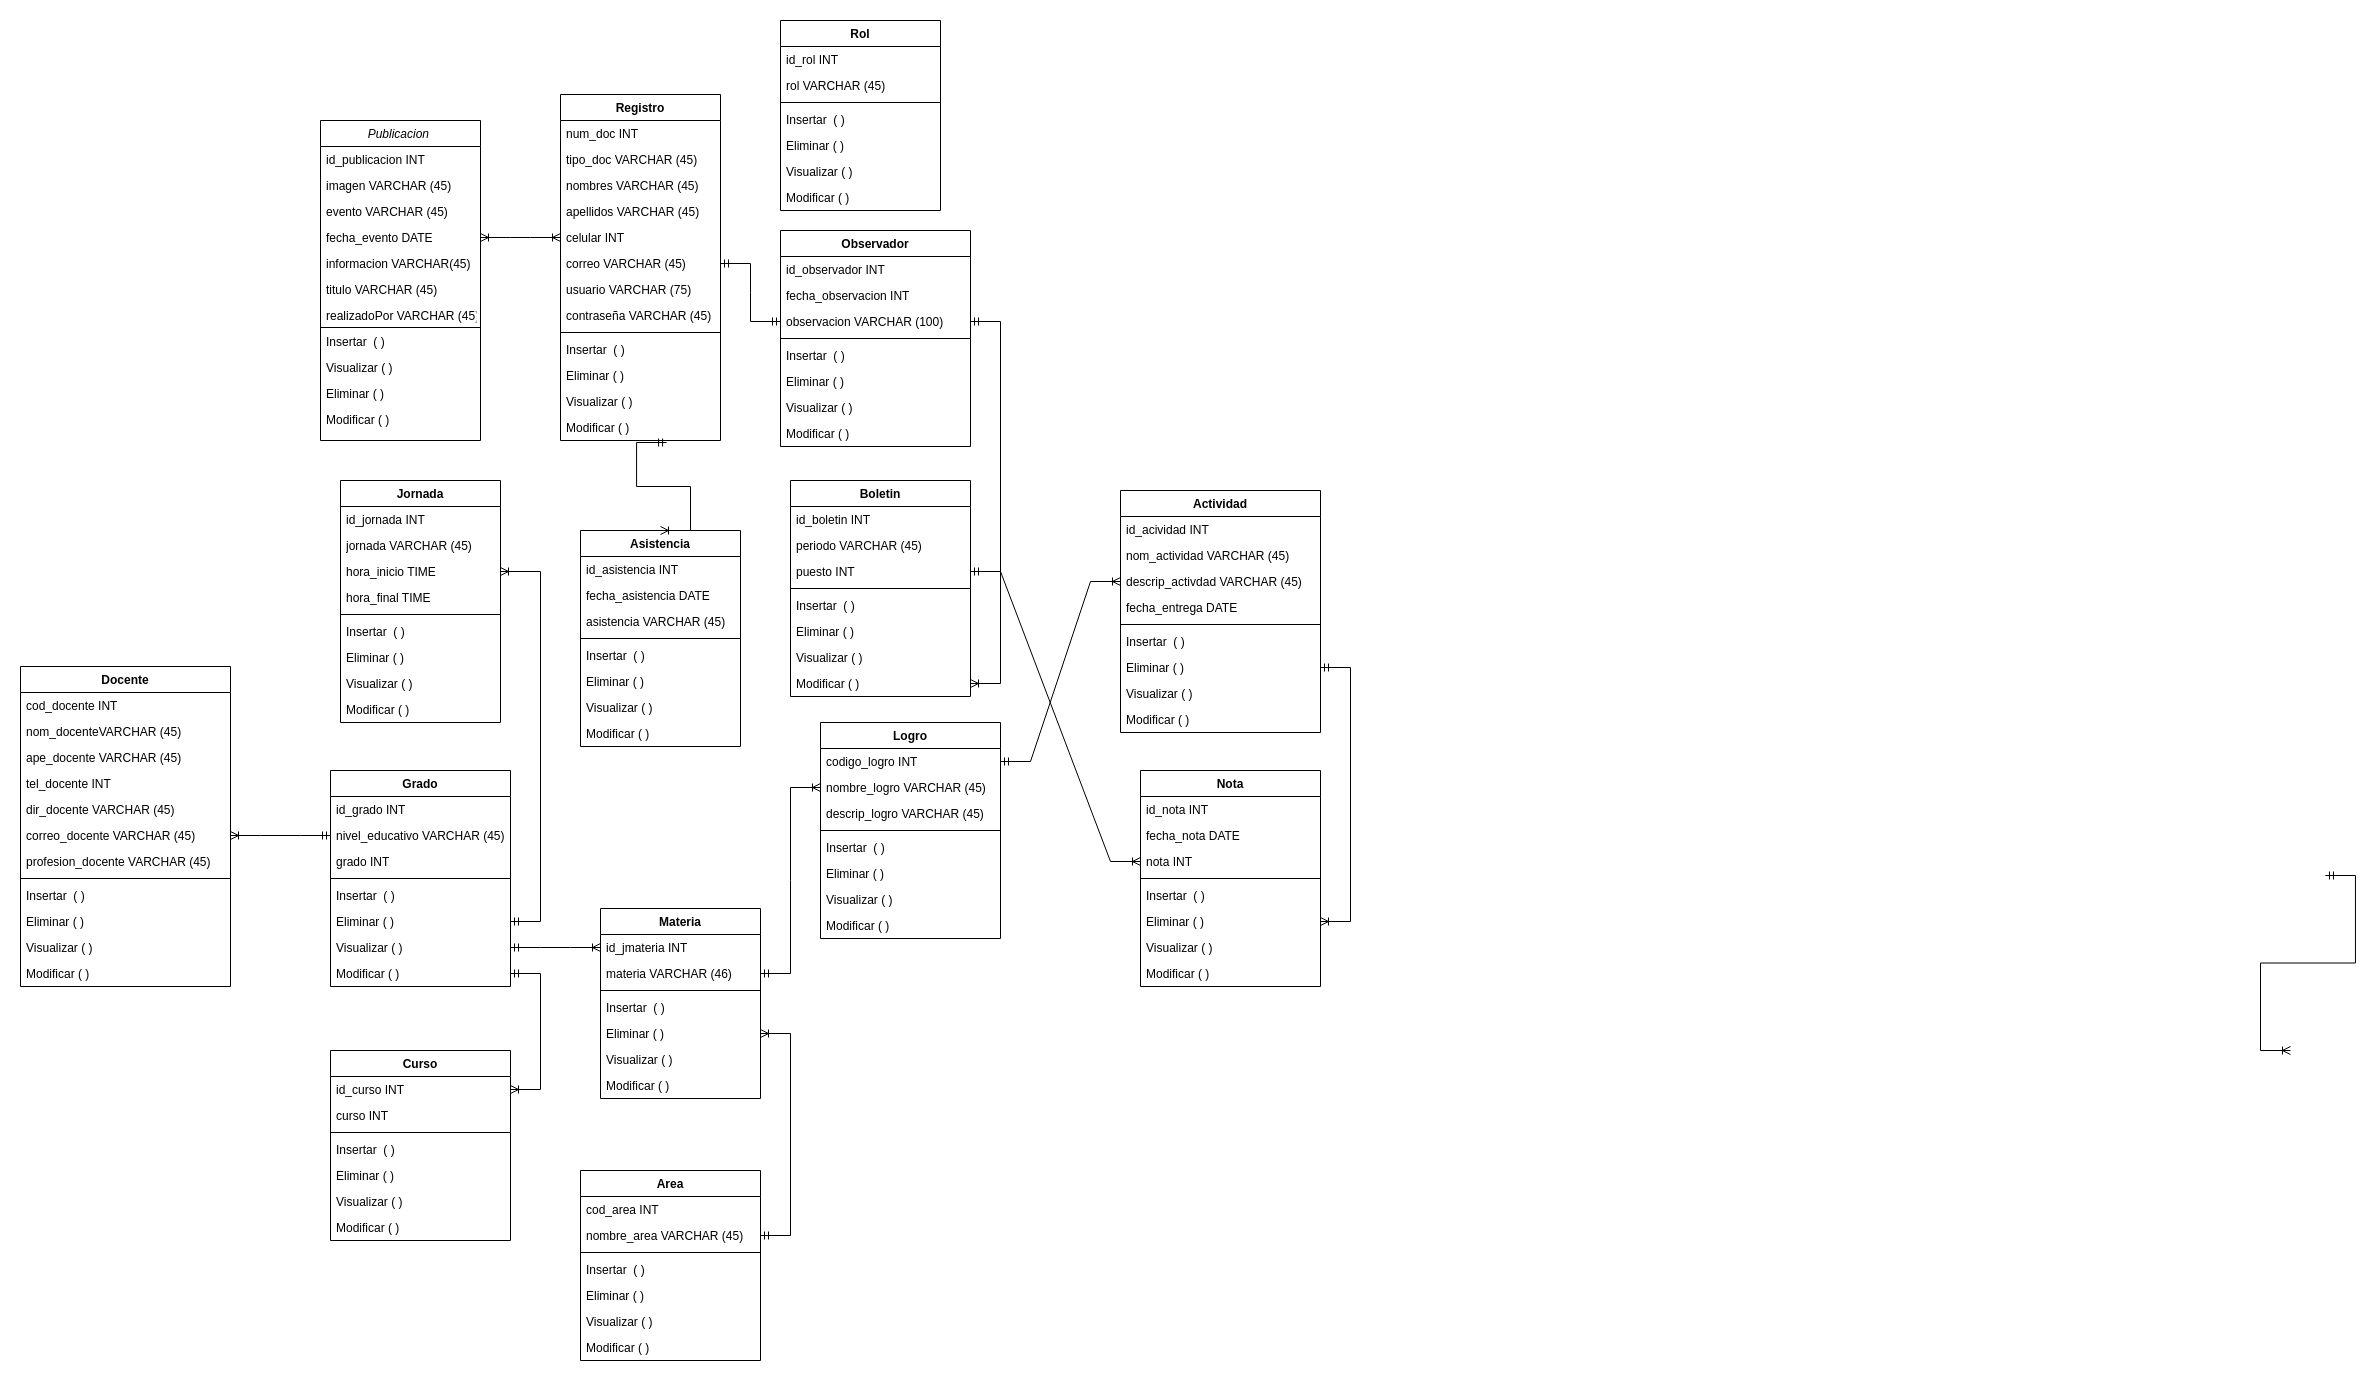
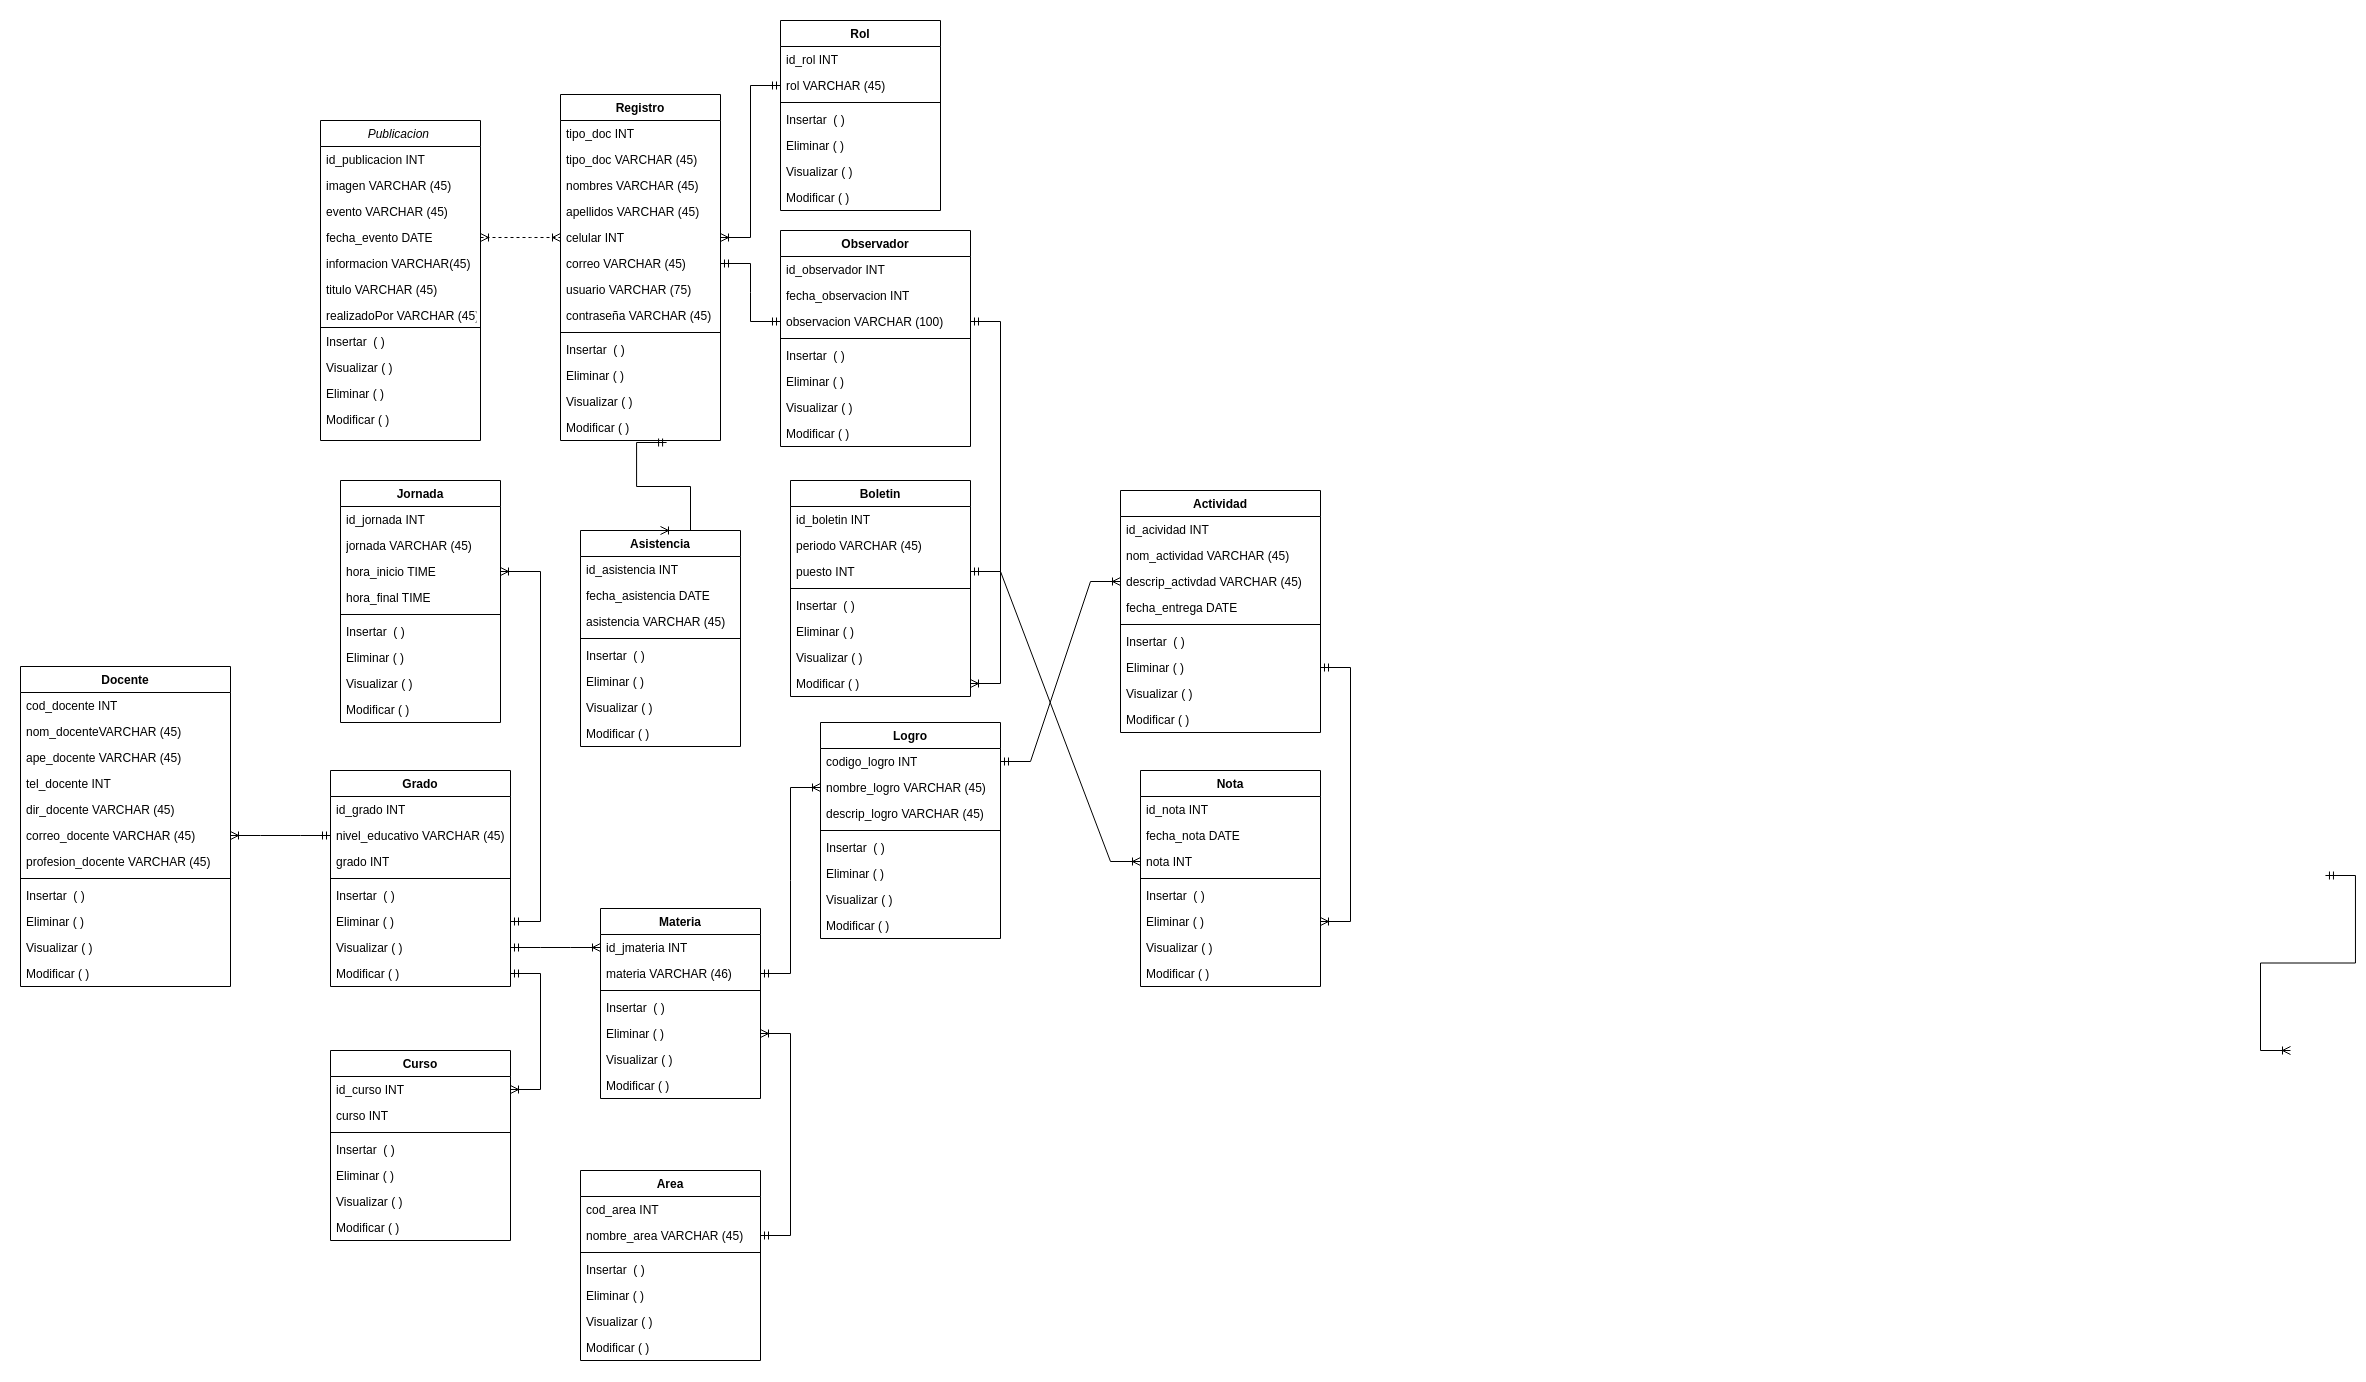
(602, 135) -> (604, 135)
none -> (751, 162)
(520, 238) -> (520, 238)
